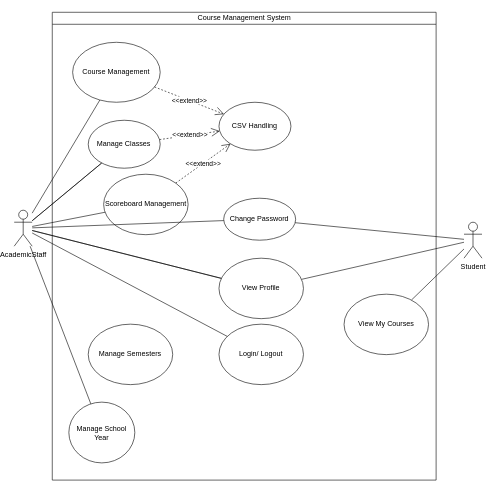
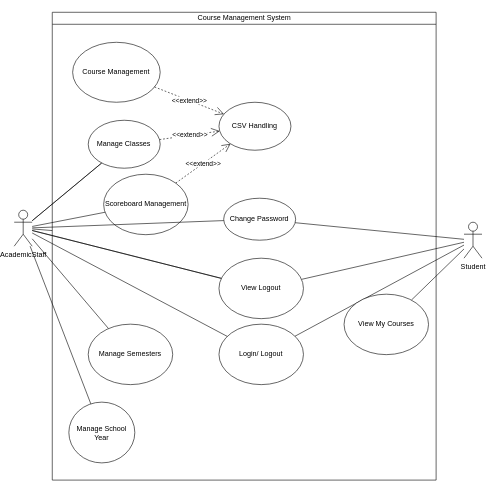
(66, 157) -> (42, 230)
none -> (415, 272)
none -> (71, 284)
(261, 288) -> (261, 288)
